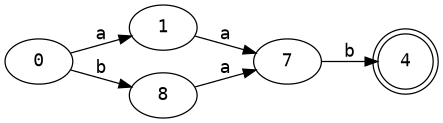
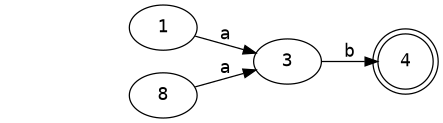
(39, 62) -> none
(288, 62) -> (288, 62)
